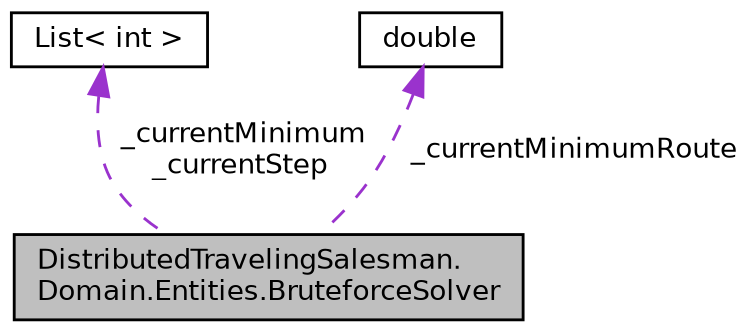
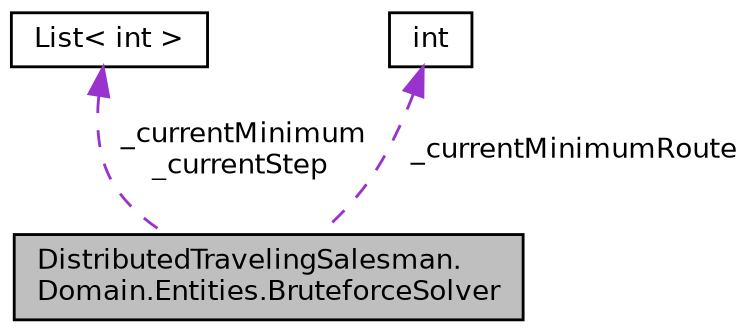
(431, 40) -> (431, 40)
